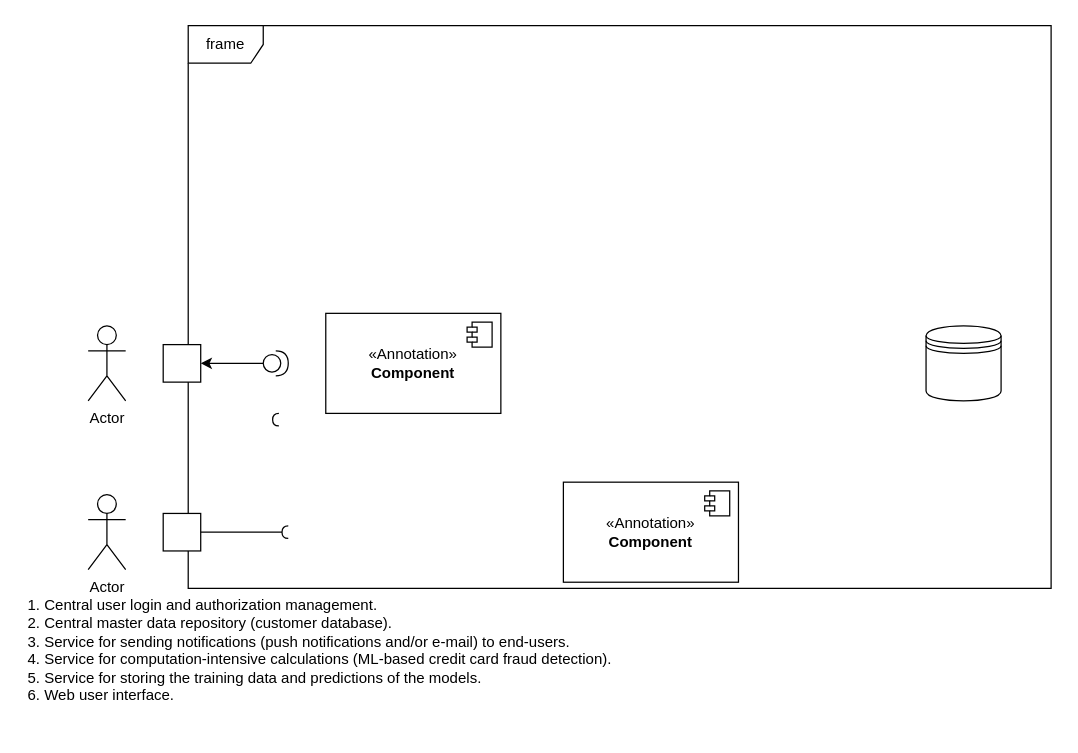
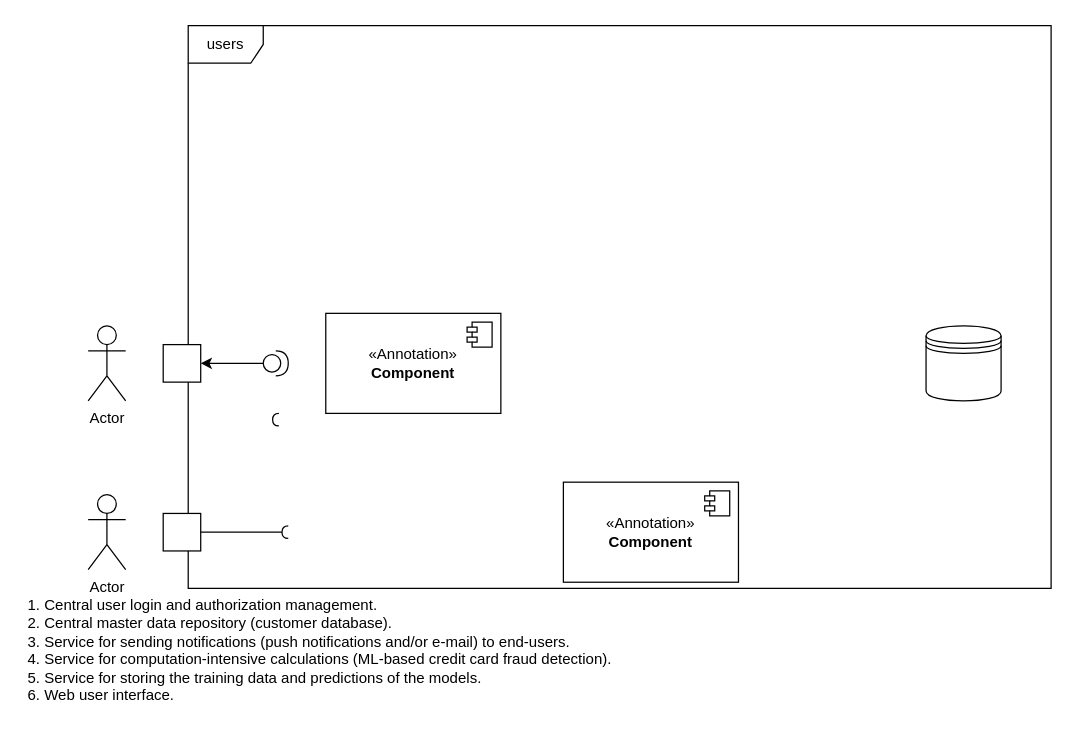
(226, 44) -> (226, 44)
